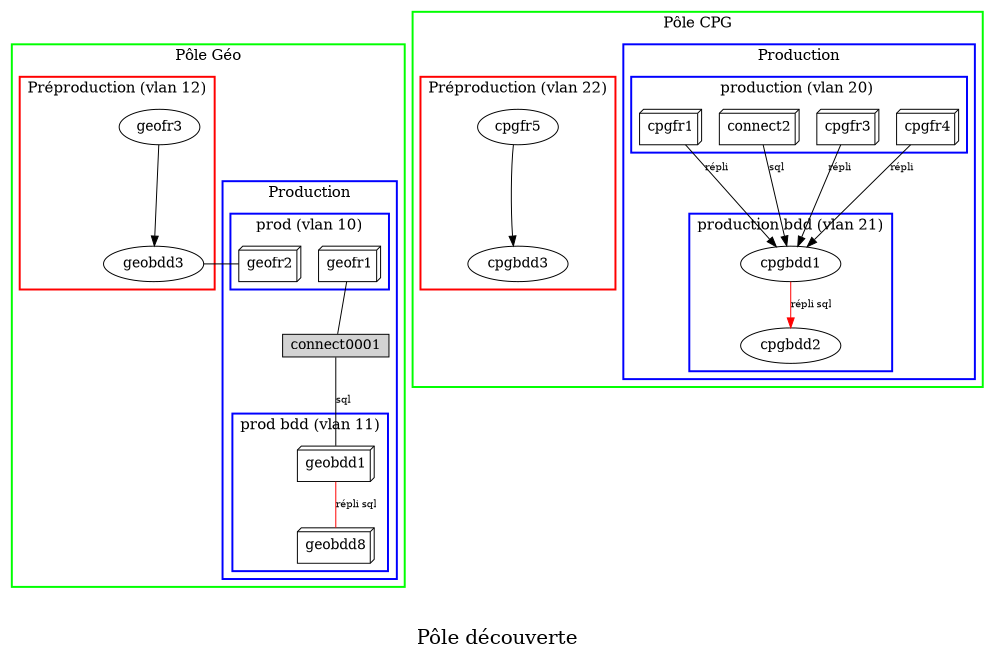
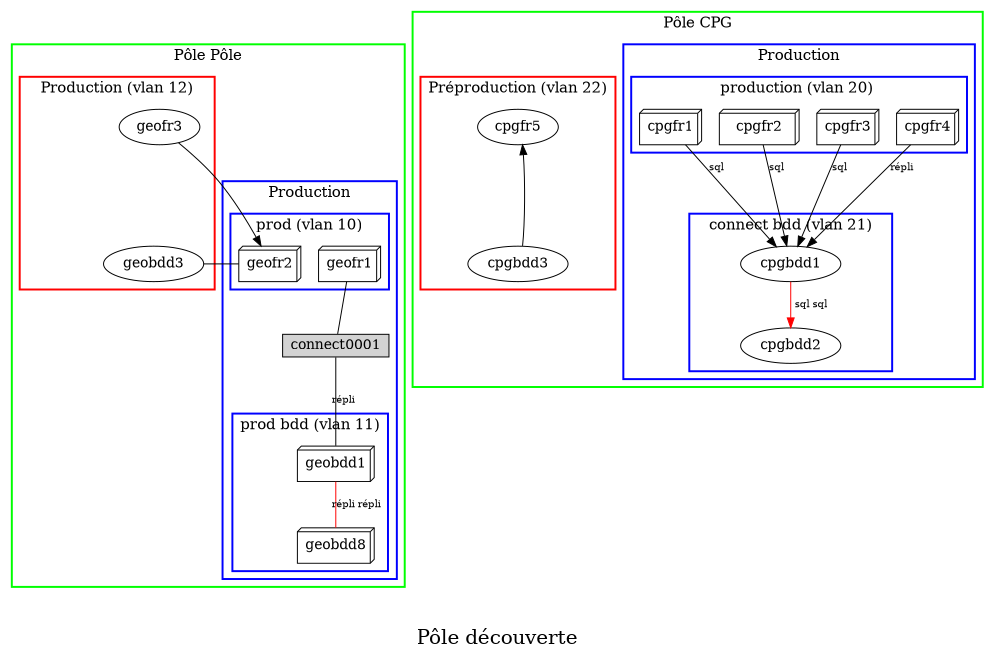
(208, 57) -> (208, 57)
(117, 89) -> (117, 89)
(759, 127) -> (759, 127)
(717, 168) -> (717, 168)
(840, 168) -> (840, 168)
(157, 190) -> (230, 196)
(511, 190) -> (525, 200)
(791, 226) -> (791, 226)
(811, 305) -> (811, 305)
(344, 400) -> (344, 400)
(356, 505) -> (356, 505)
